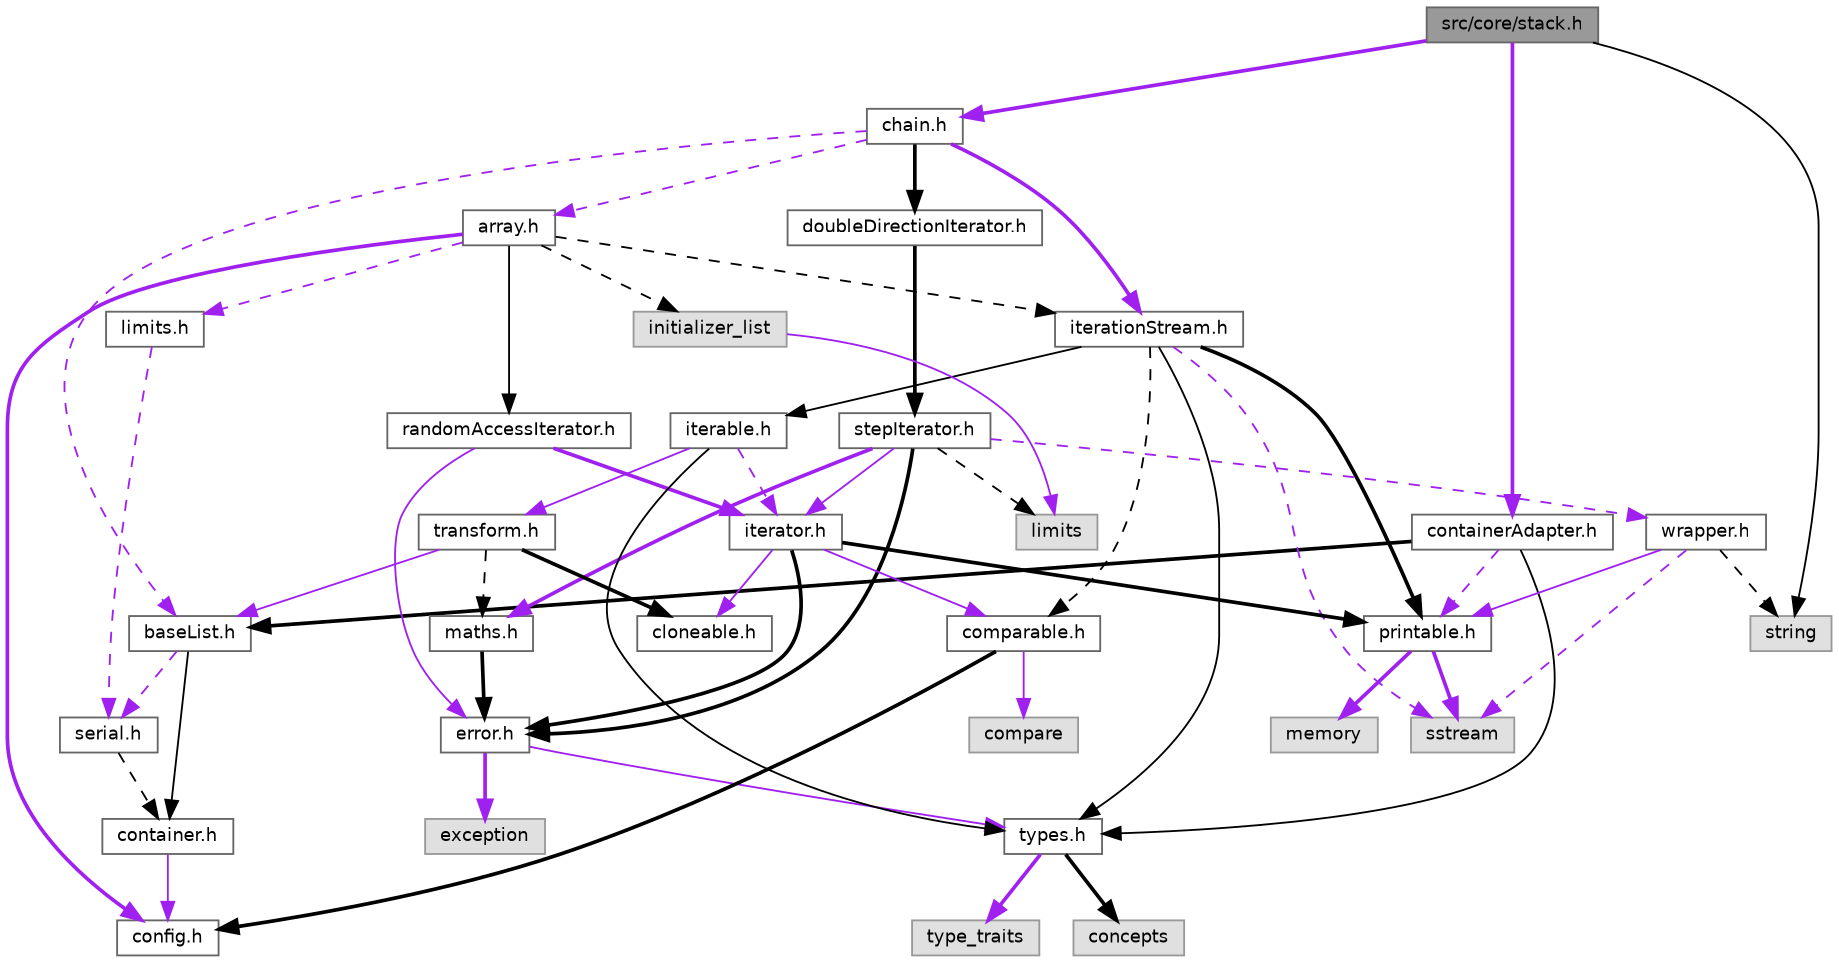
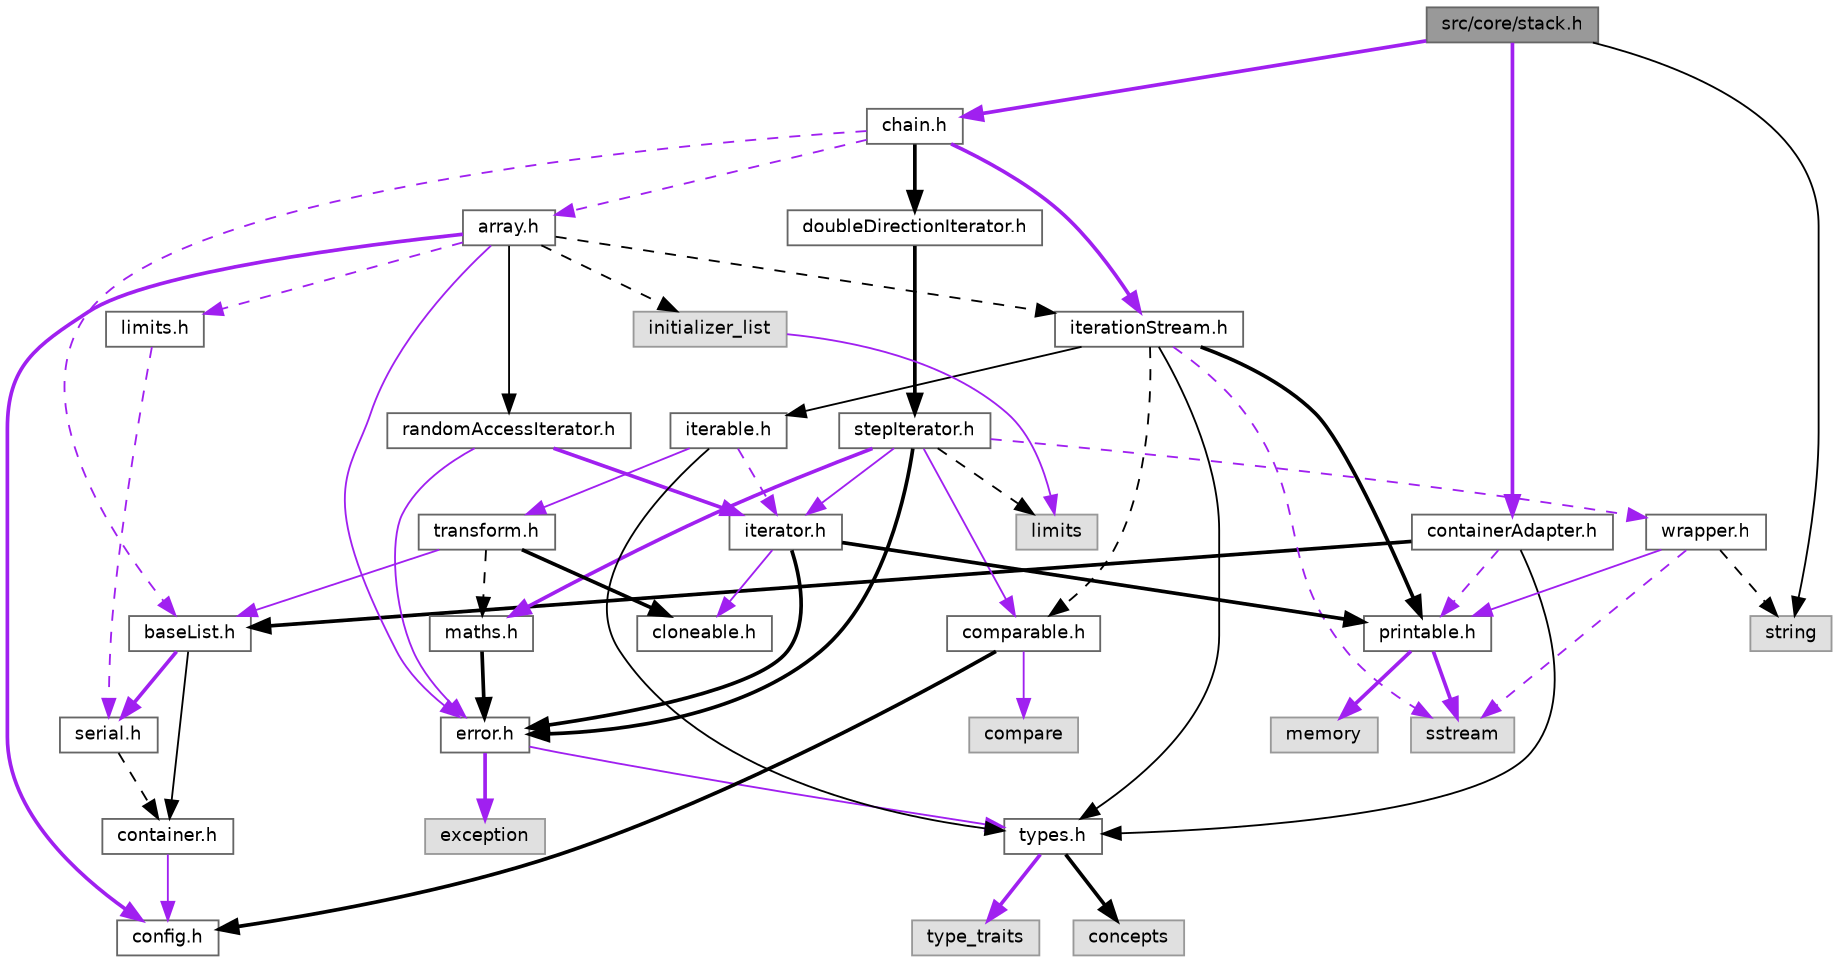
none -> (350, 468)
(921, 589) -> (965, 524)
(155, 677) -> (155, 677)
